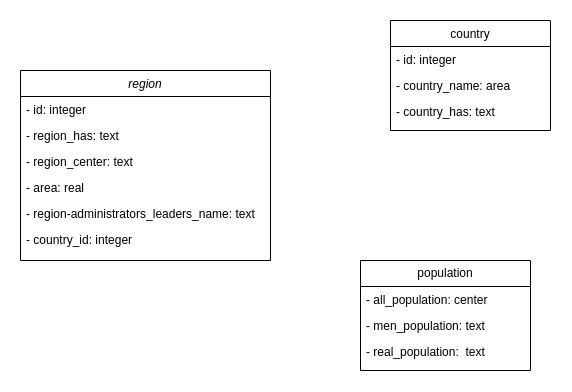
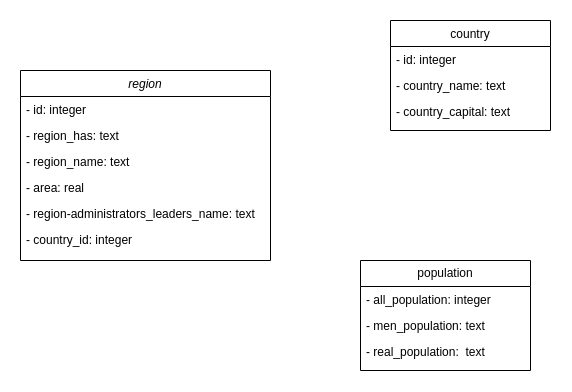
(459, 86) -> (459, 86)
(455, 112) -> (465, 112)
(90, 162) -> (84, 162)
(436, 300) -> (438, 300)
